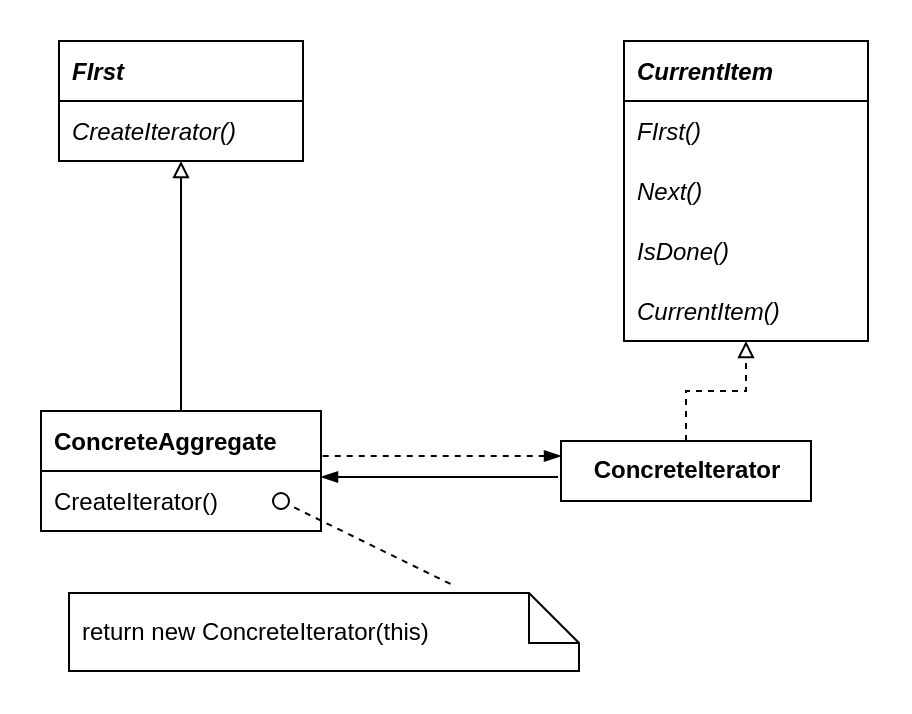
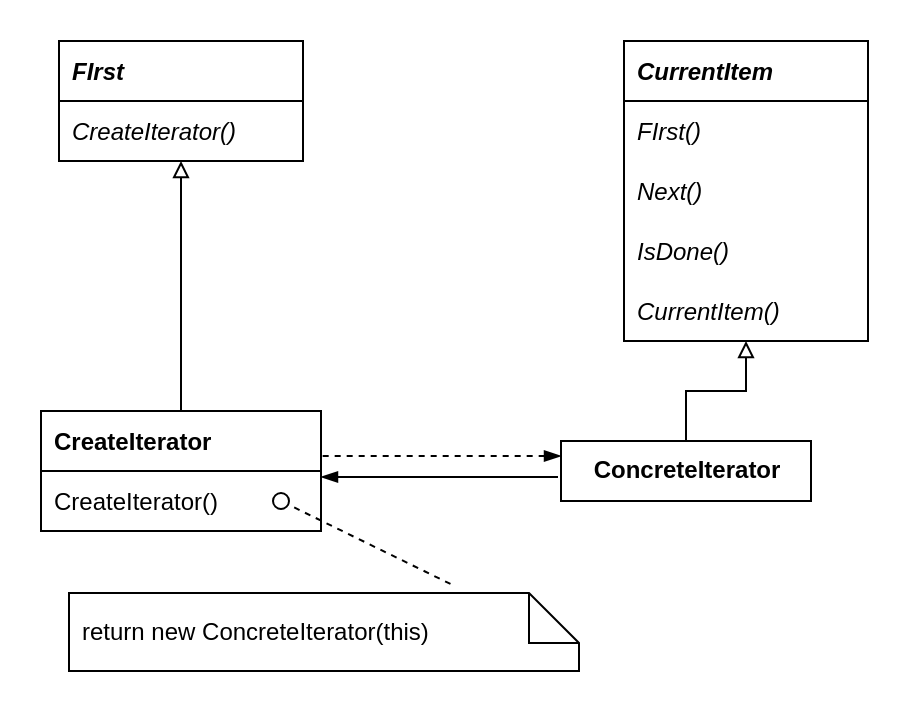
(709, 391) -> (709, 391)
(168, 442) -> (148, 442)
